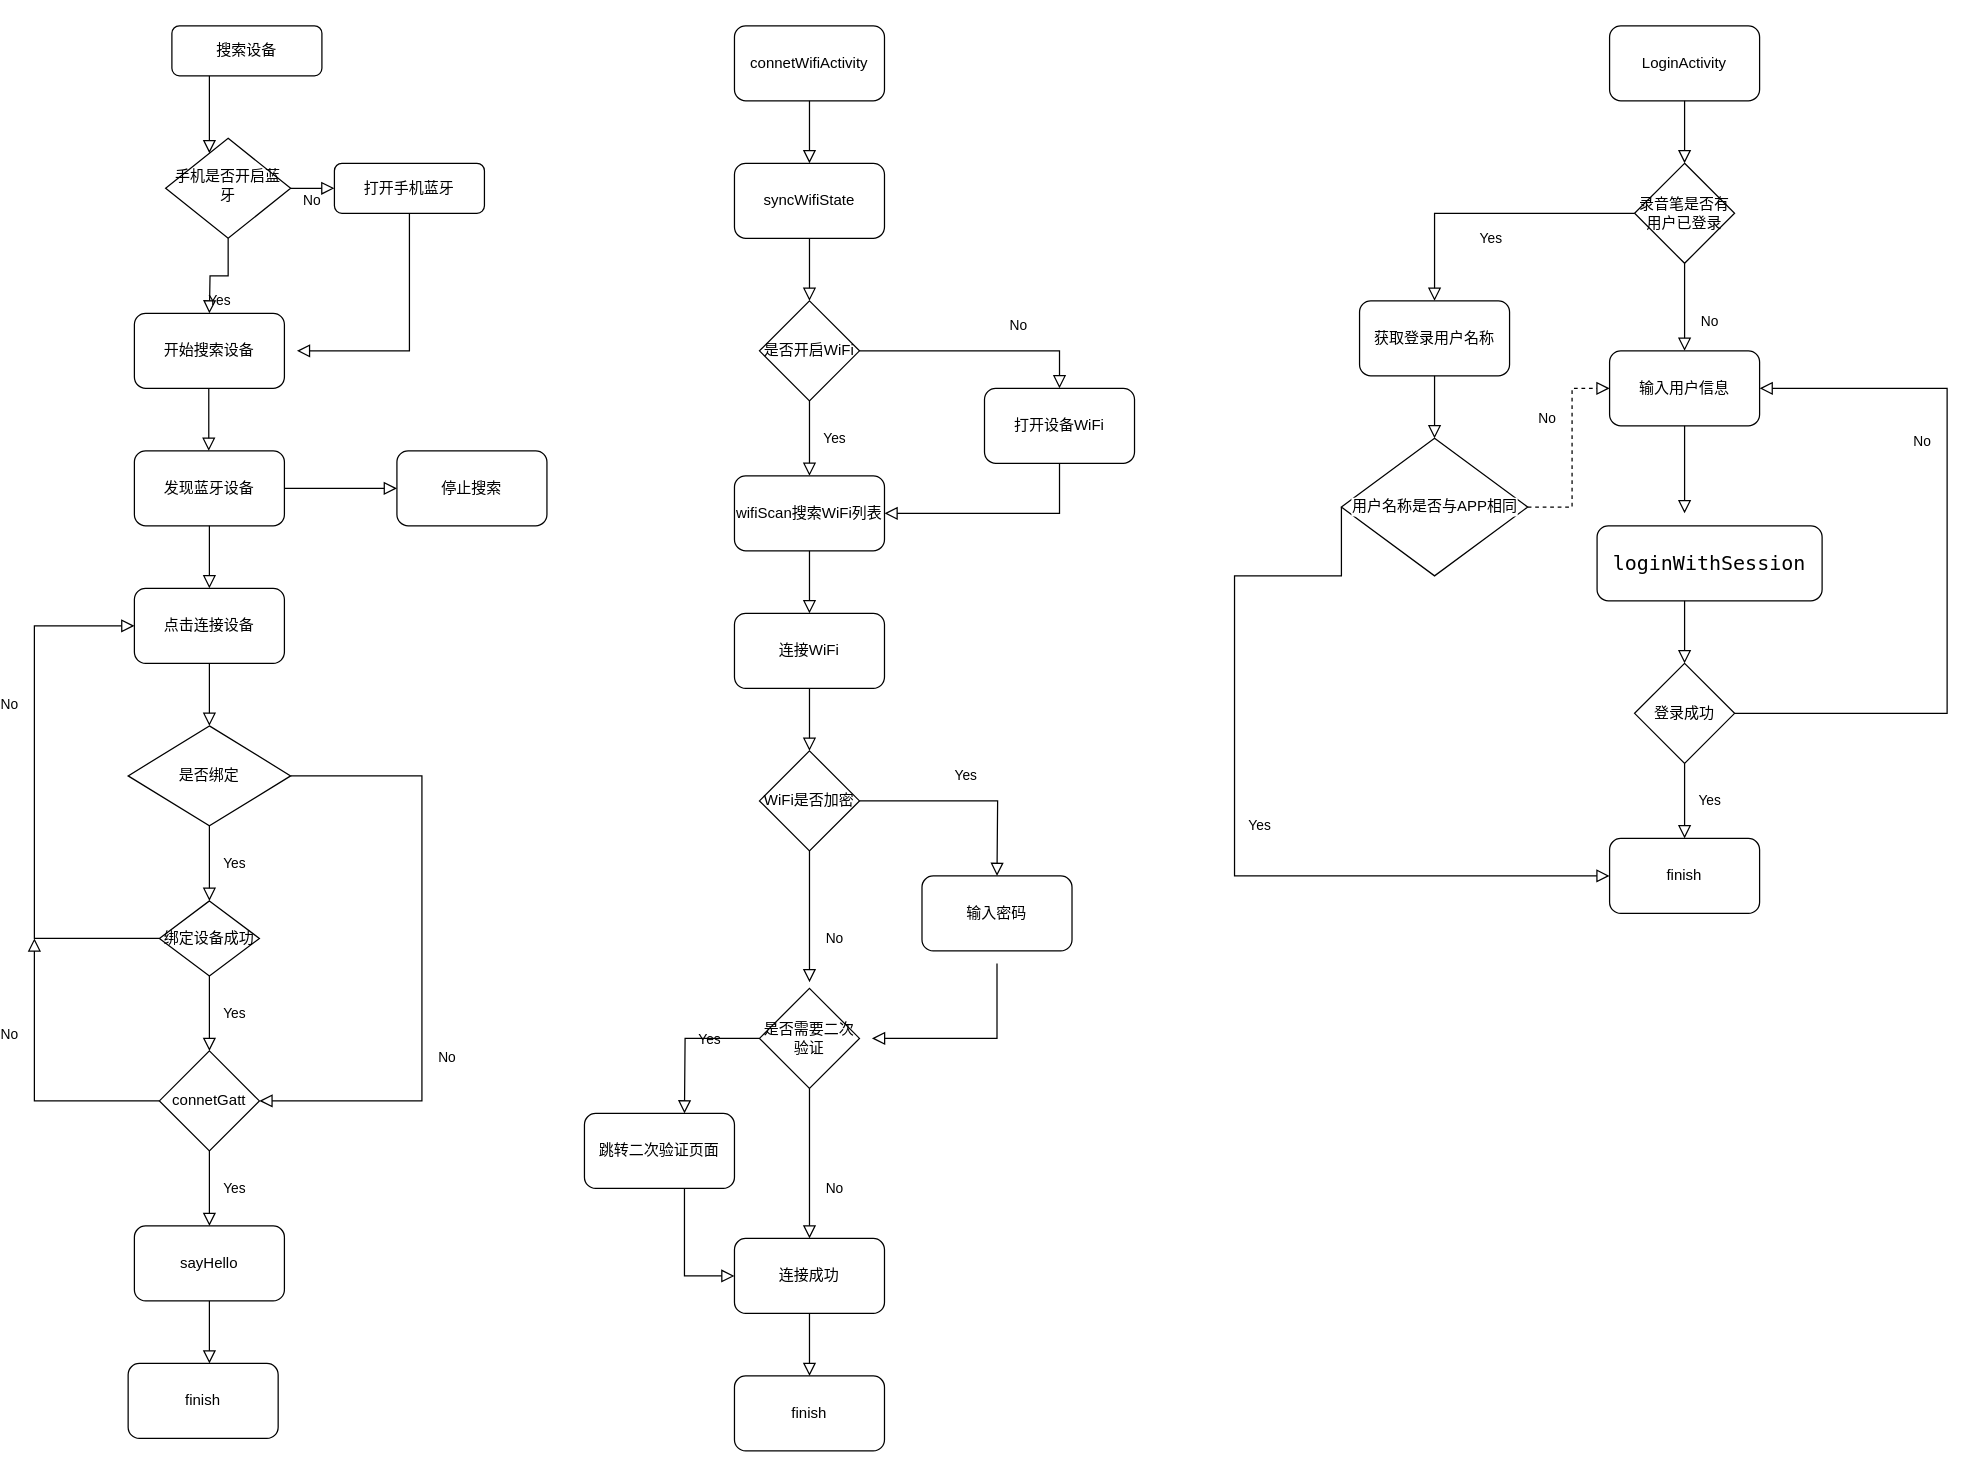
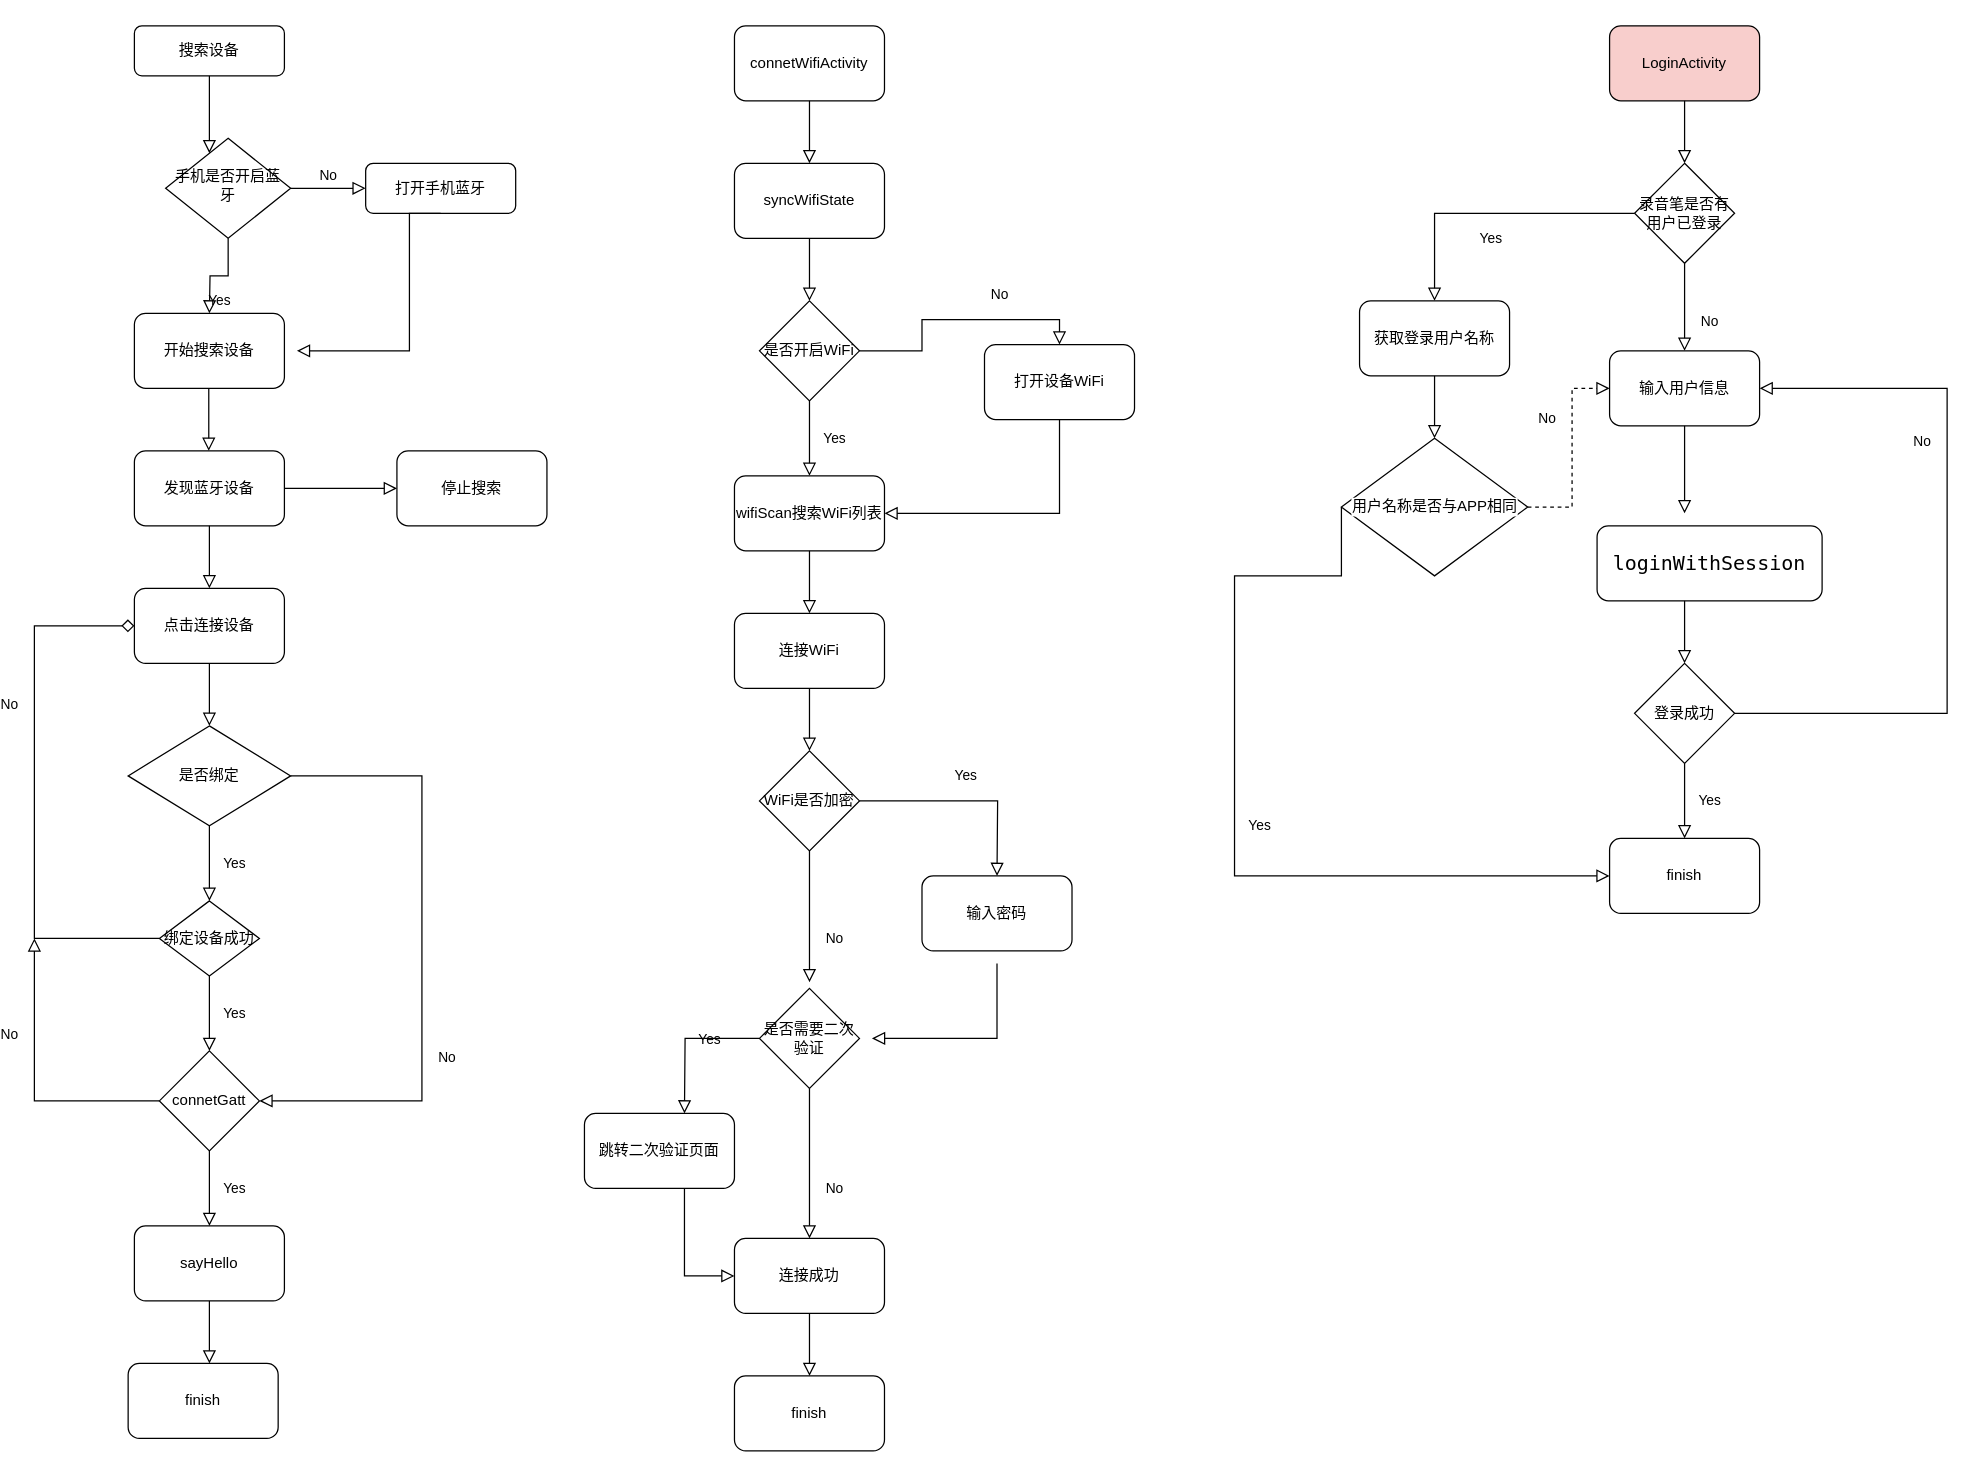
(247, 51) -> (209, 51)
(1684, 63) -> (1684, 63)
(409, 188) -> (441, 188)
(1059, 426) -> (1059, 382)
(120, 626) -> (120, 626)
